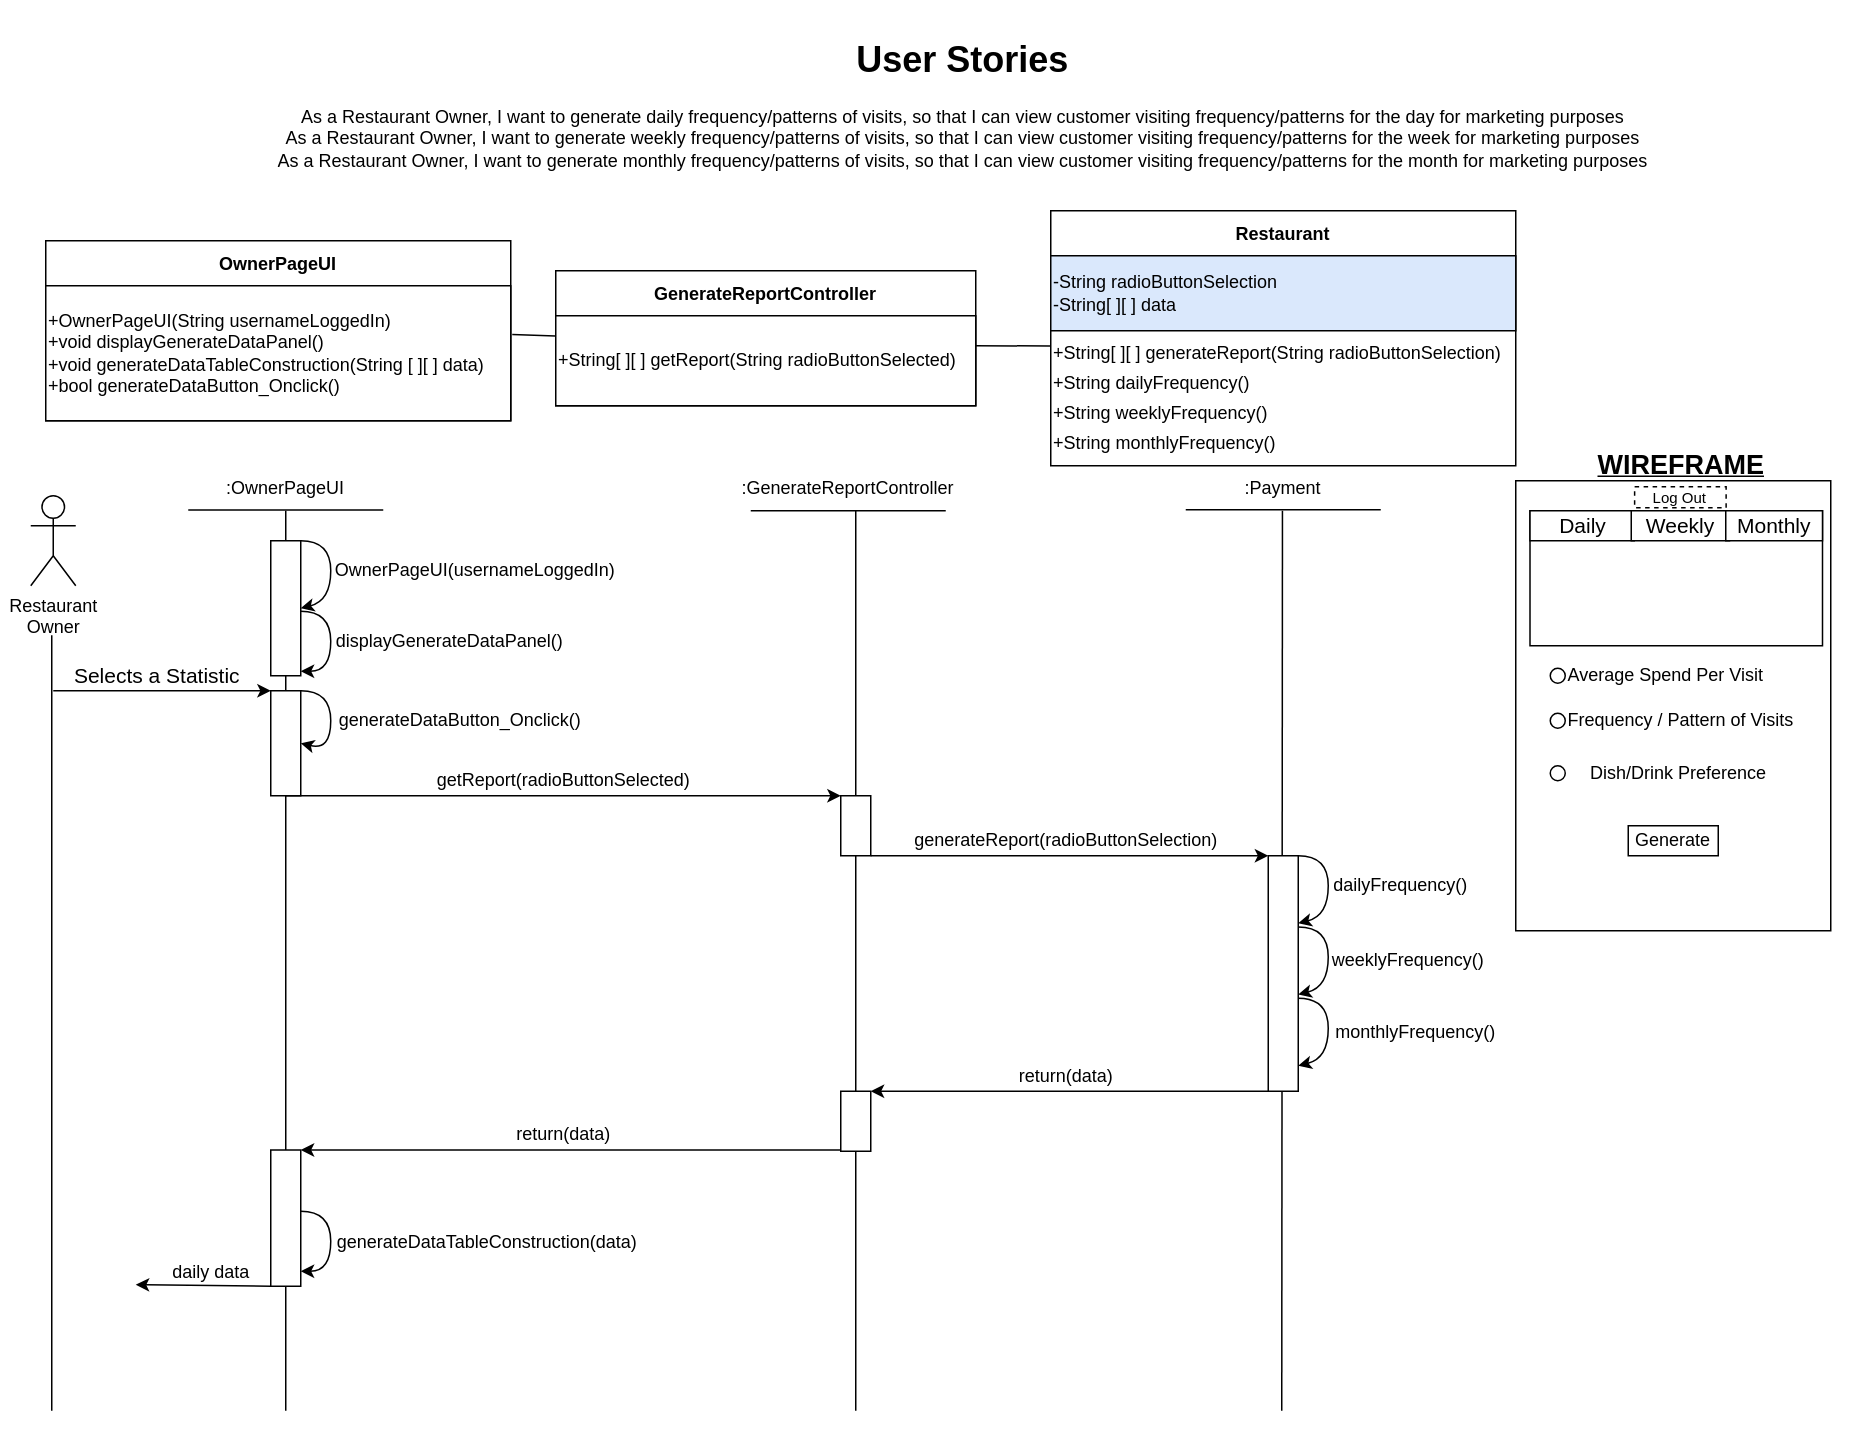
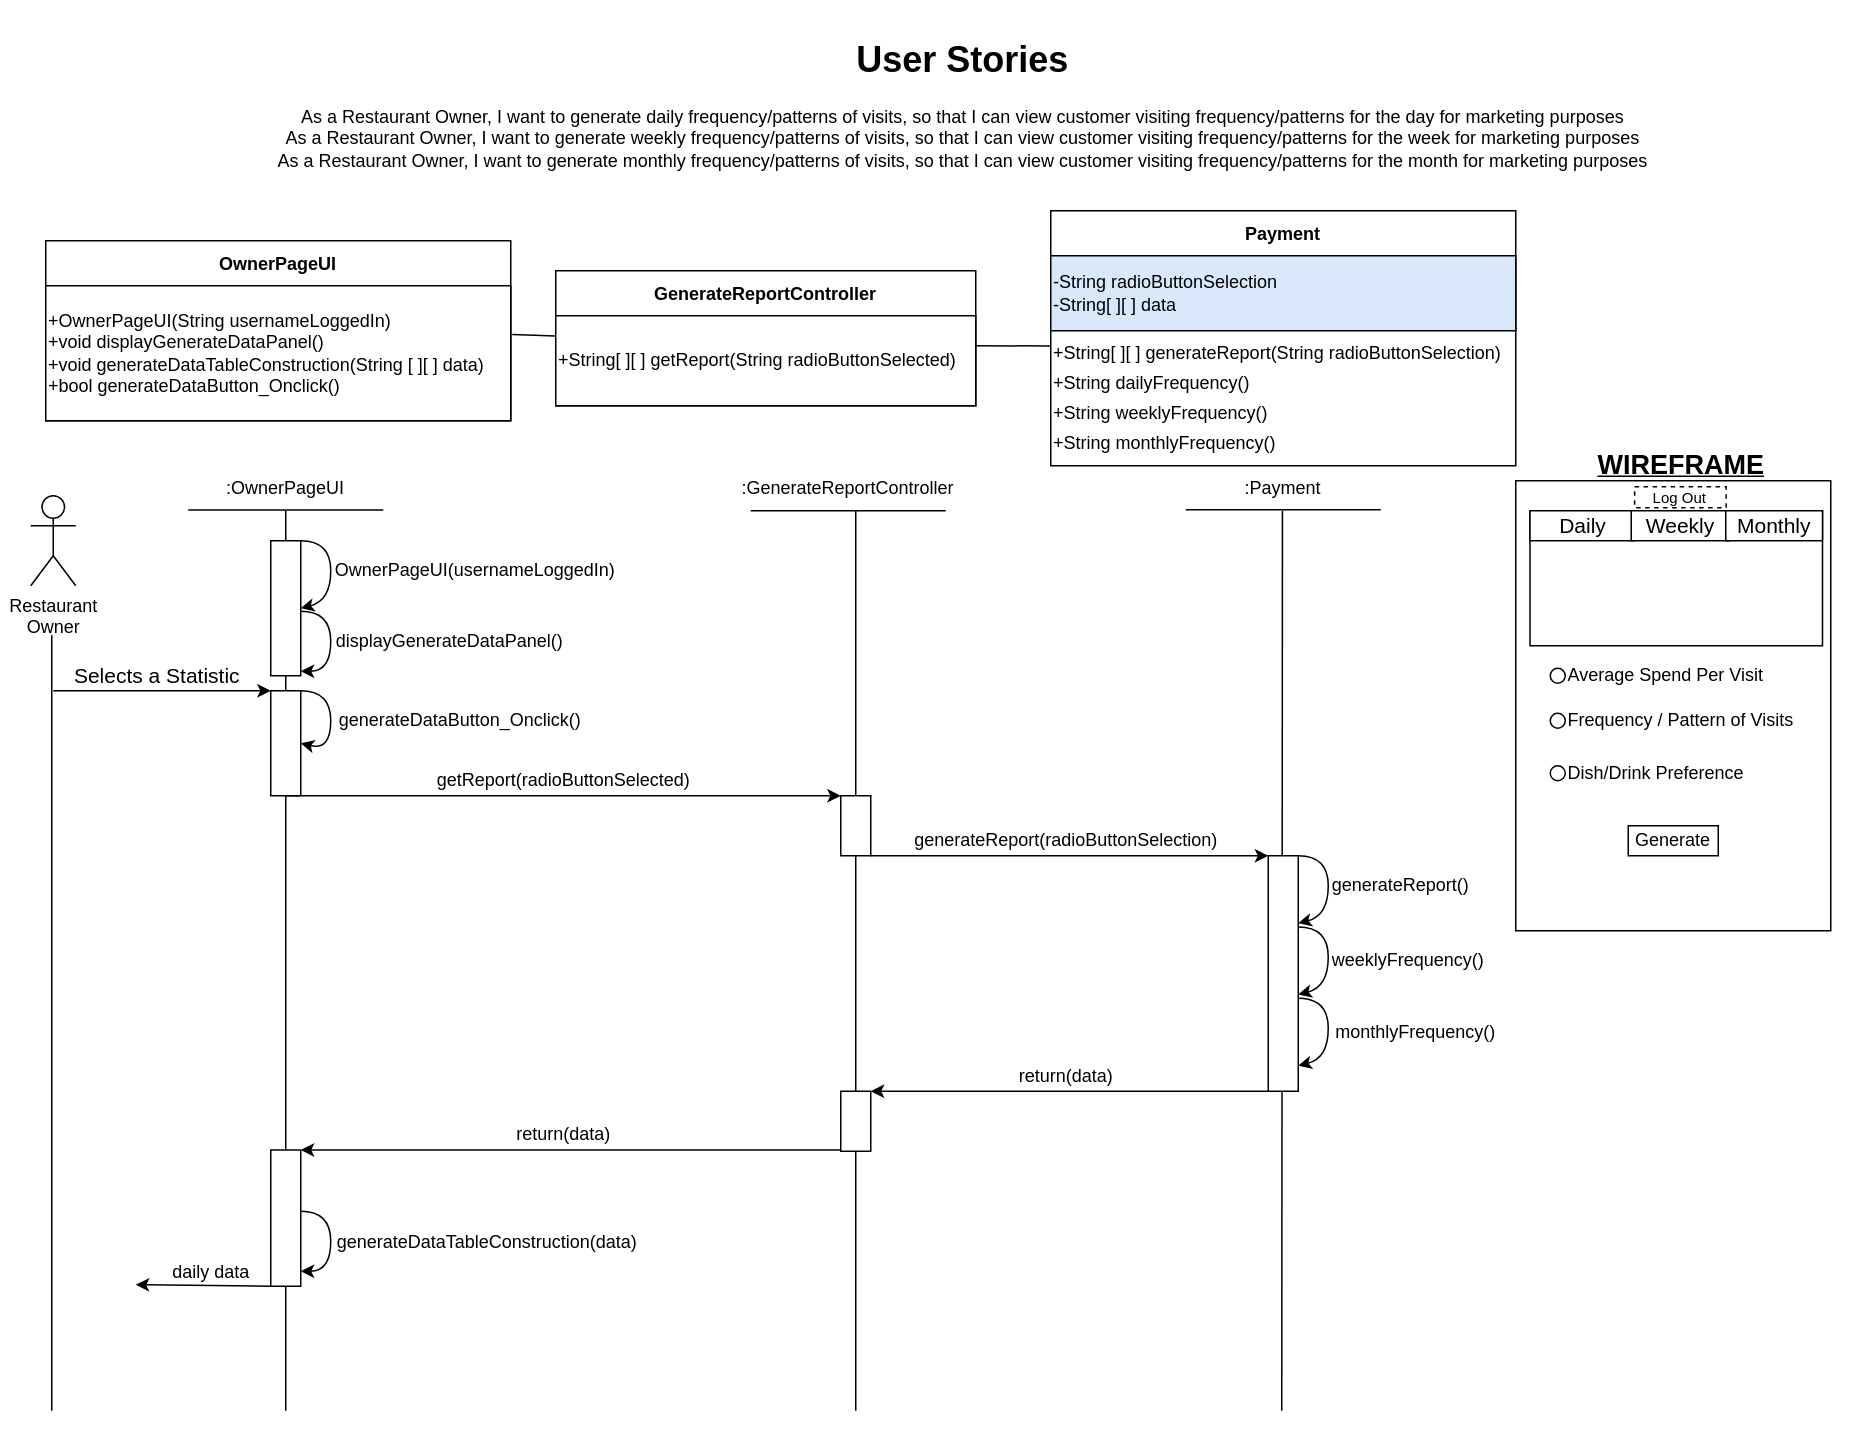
(1283, 234) -> (1283, 234)
(1685, 773) -> (1663, 773)
(1401, 886) -> (1401, 886)
